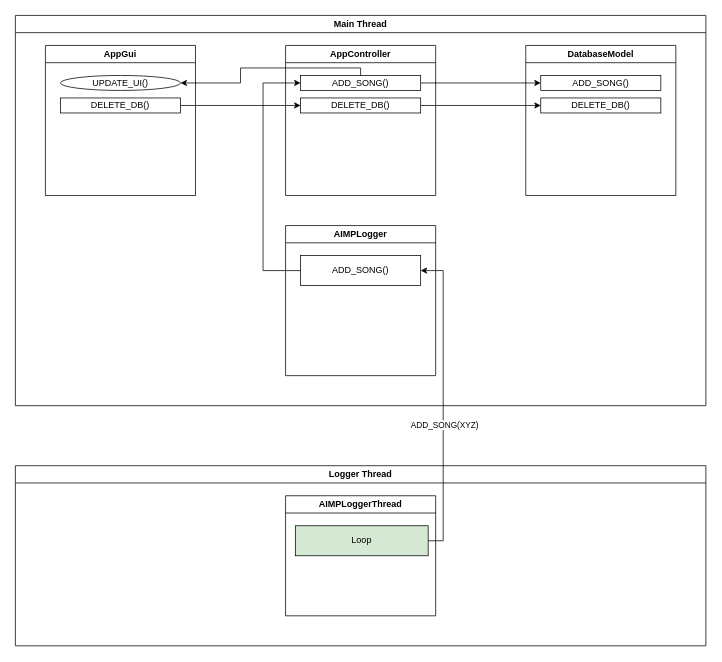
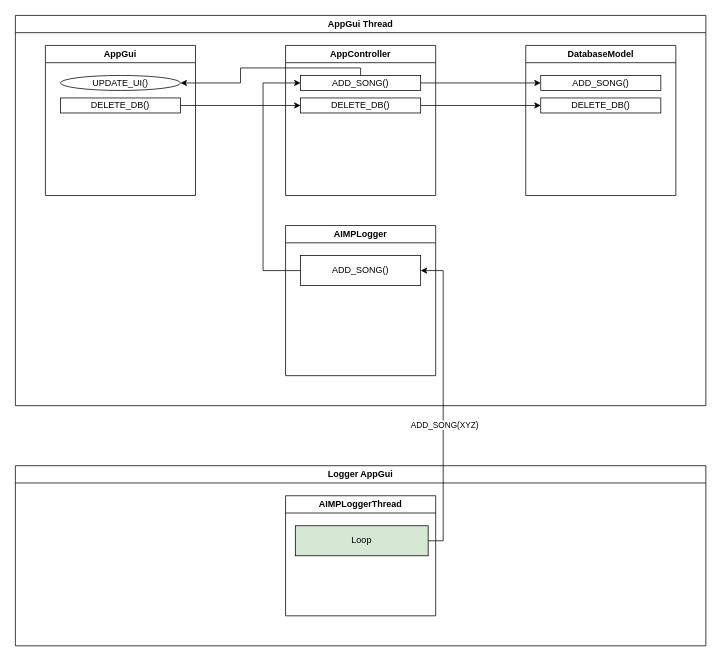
(360, 24) -> (360, 24)
(360, 474) -> (360, 474)
